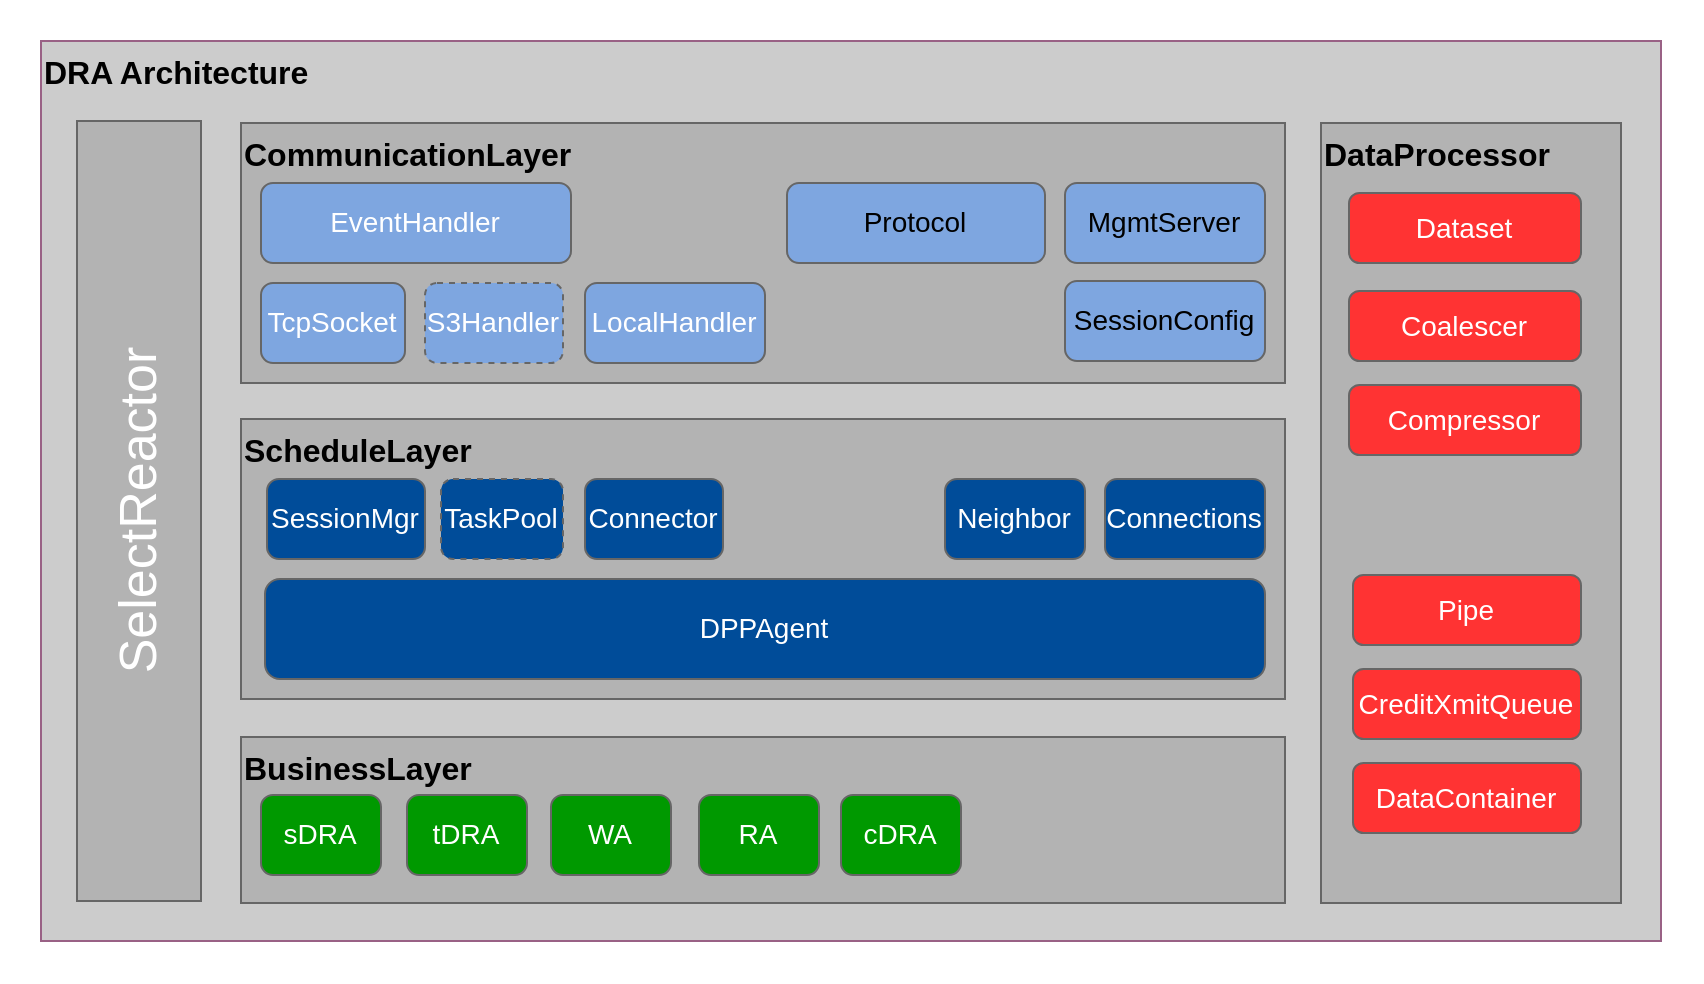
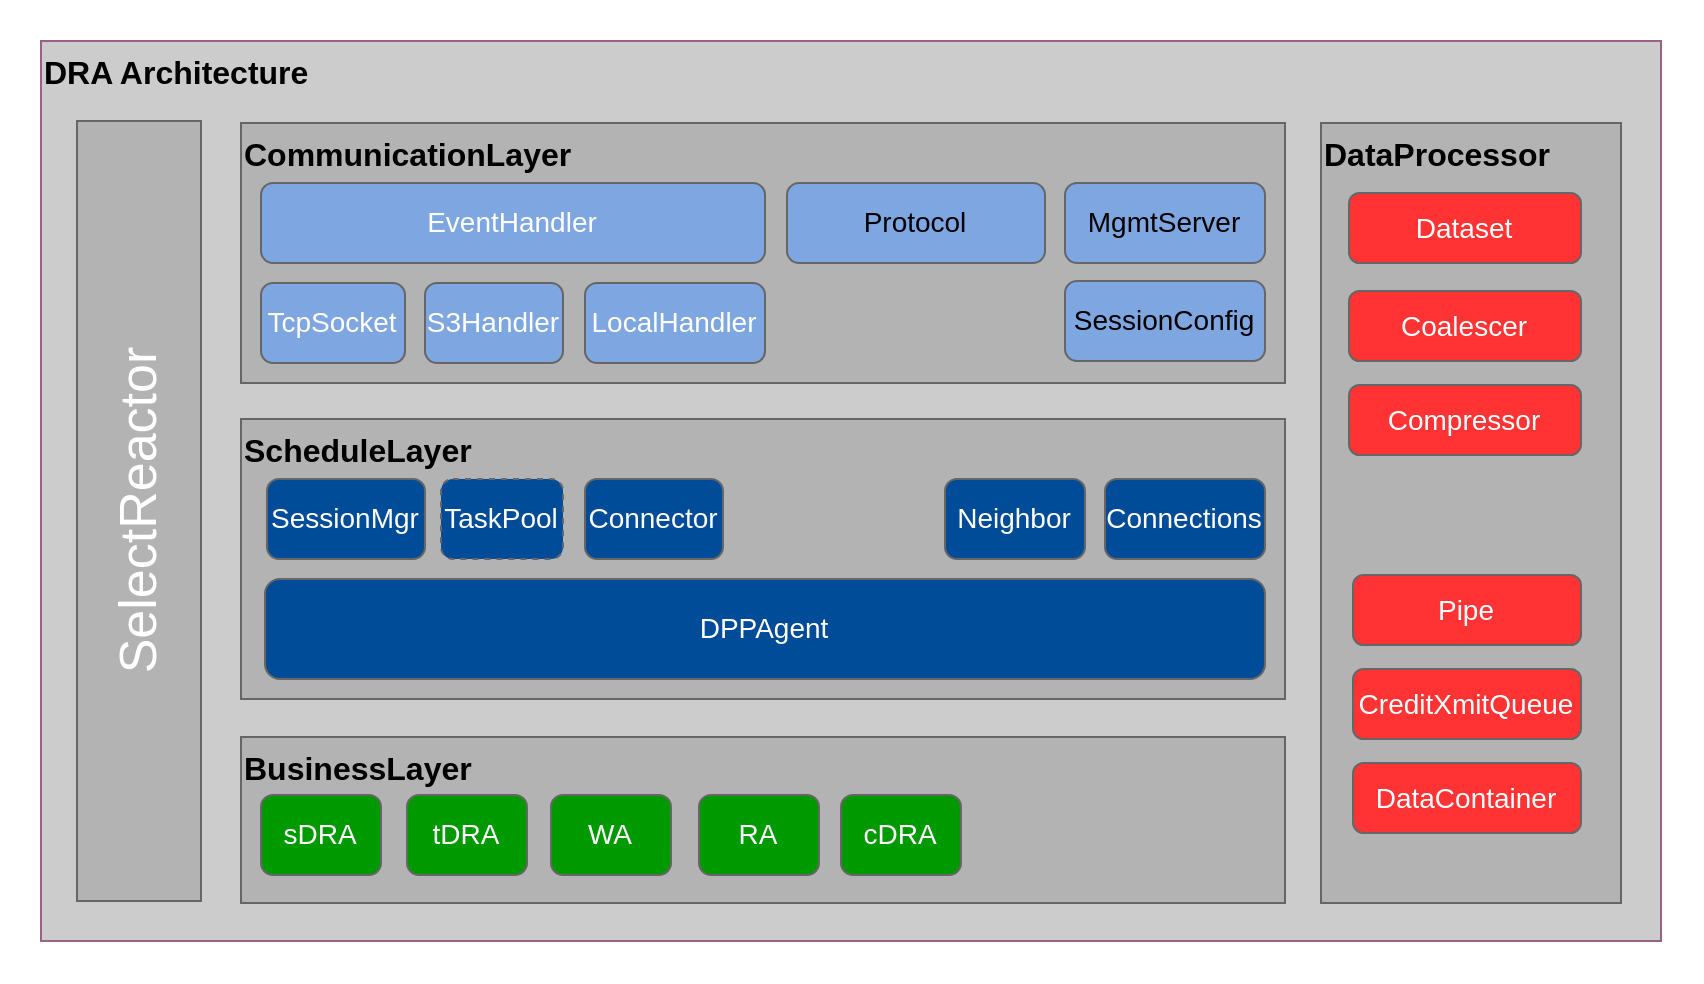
(416, 223) -> (513, 223)
(494, 323) -> (494, 323)
